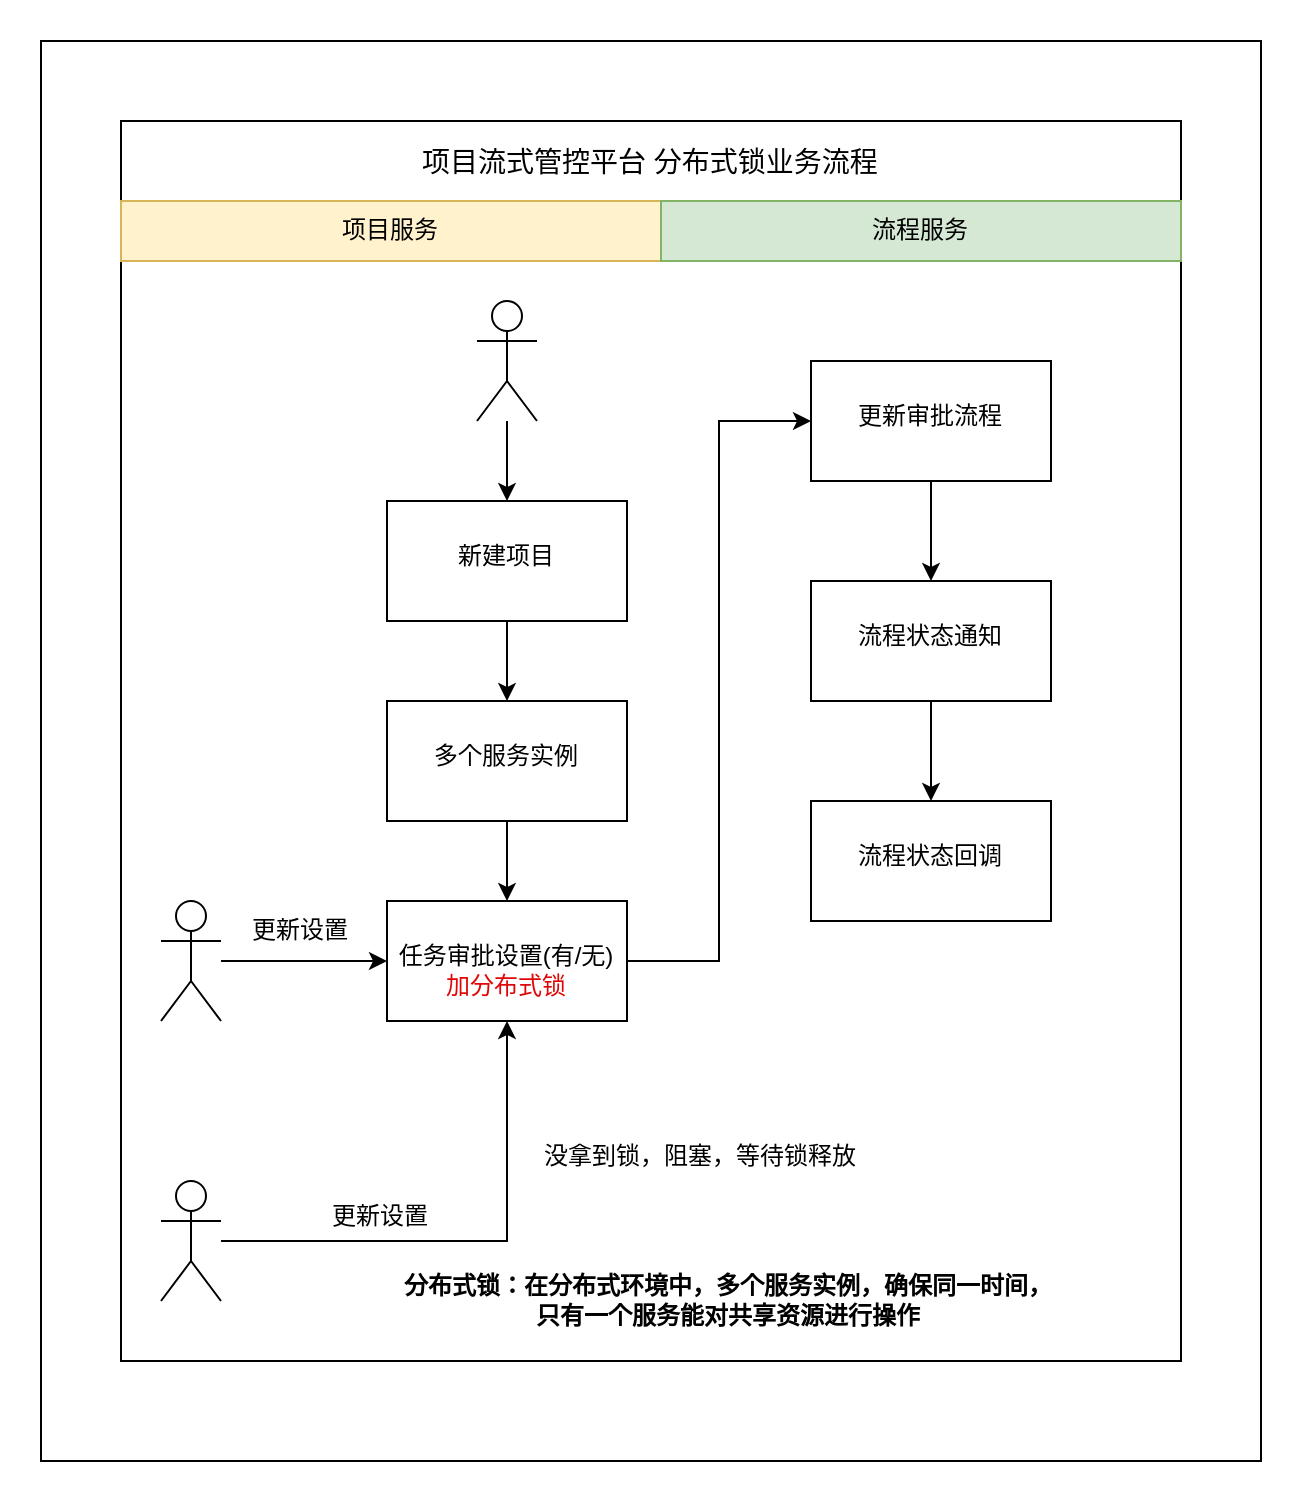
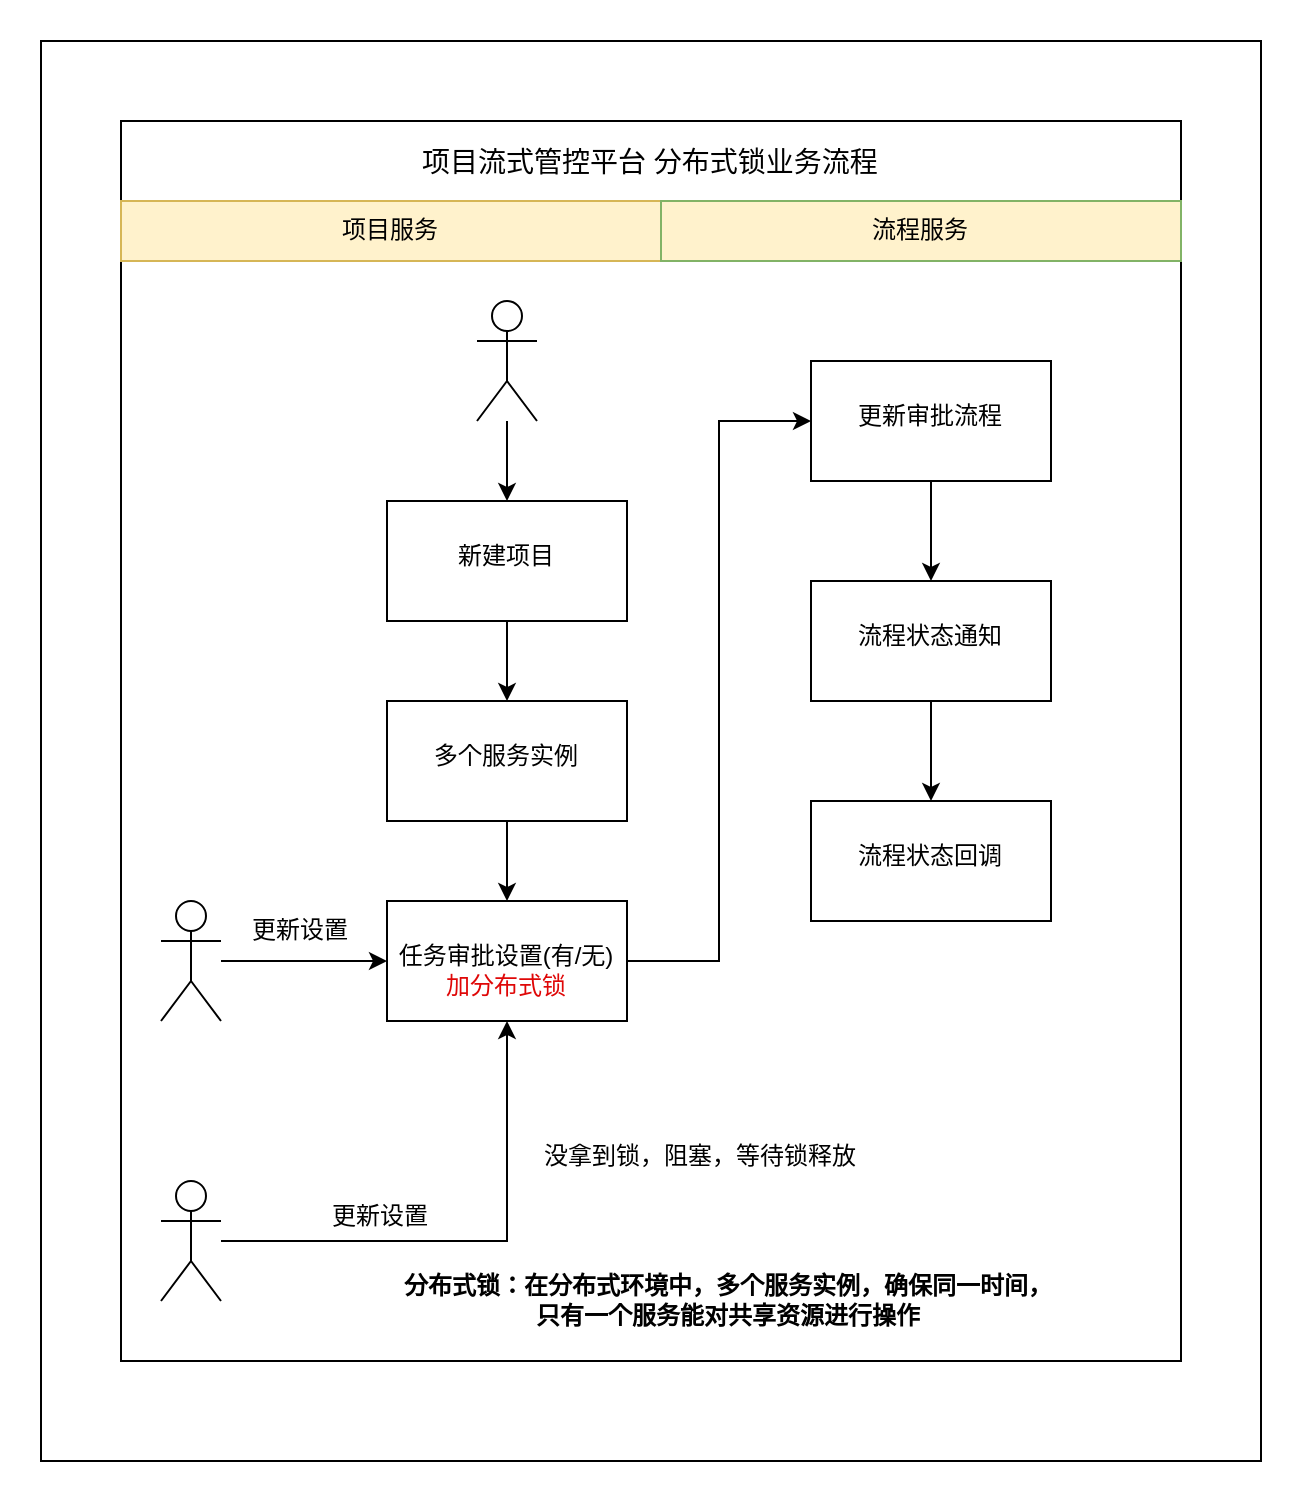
(921, 231) -> (921, 231)
